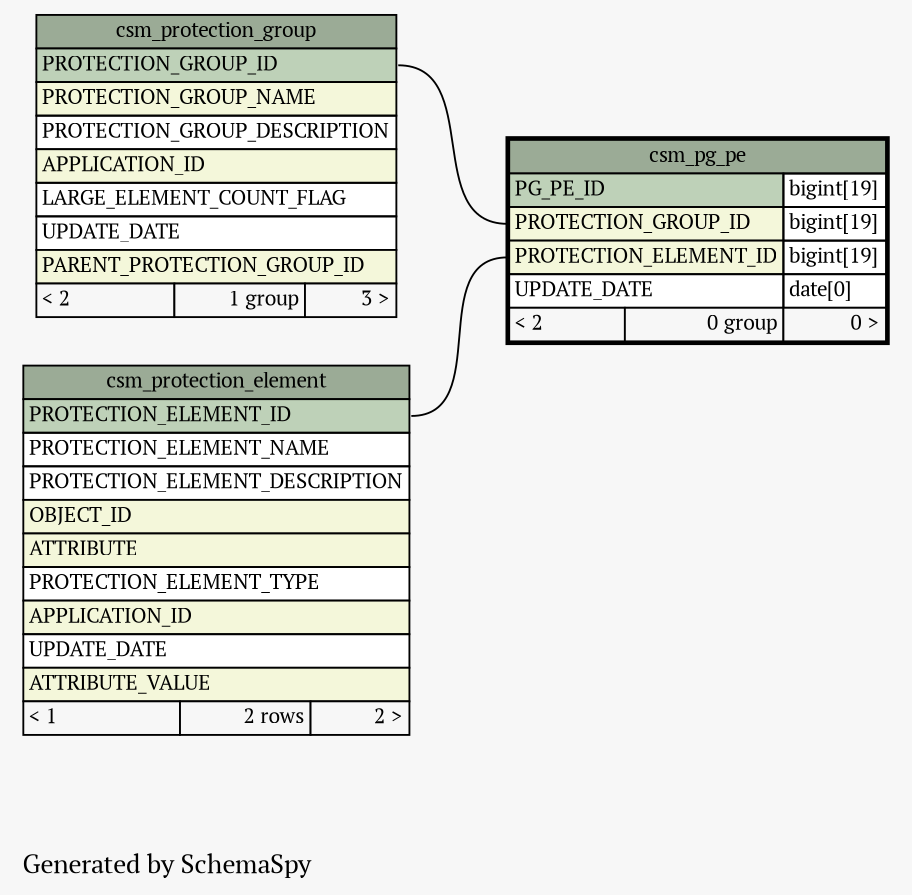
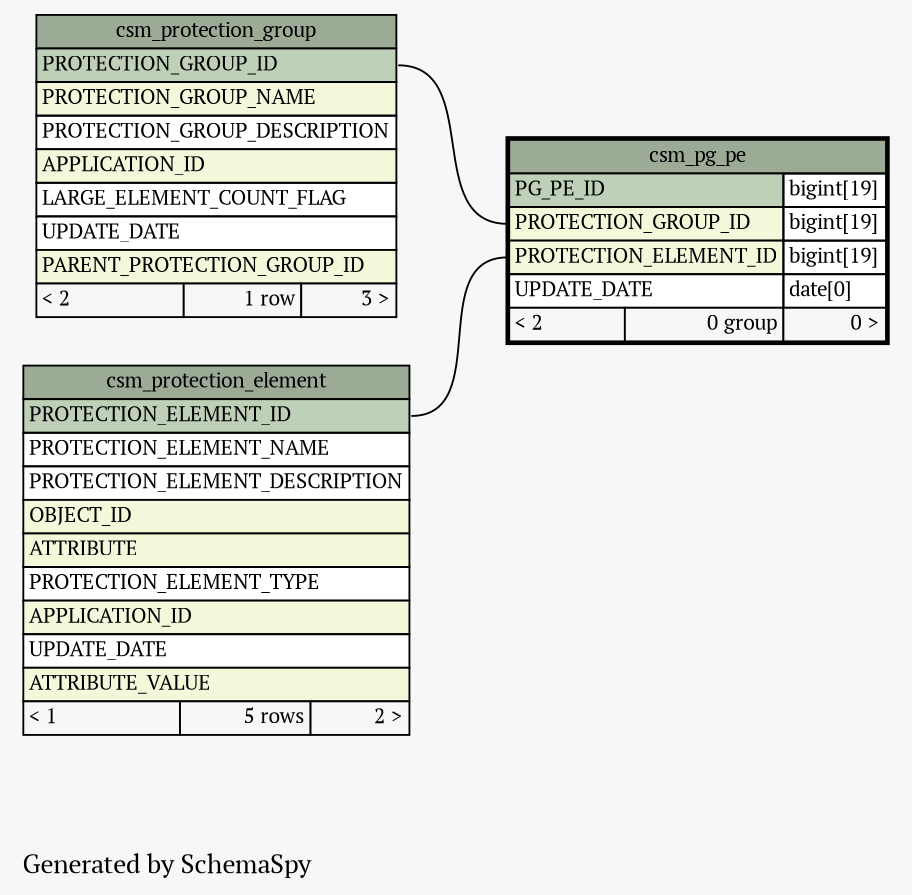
(264, 299) -> (270, 299)
(274, 717) -> (274, 717)
